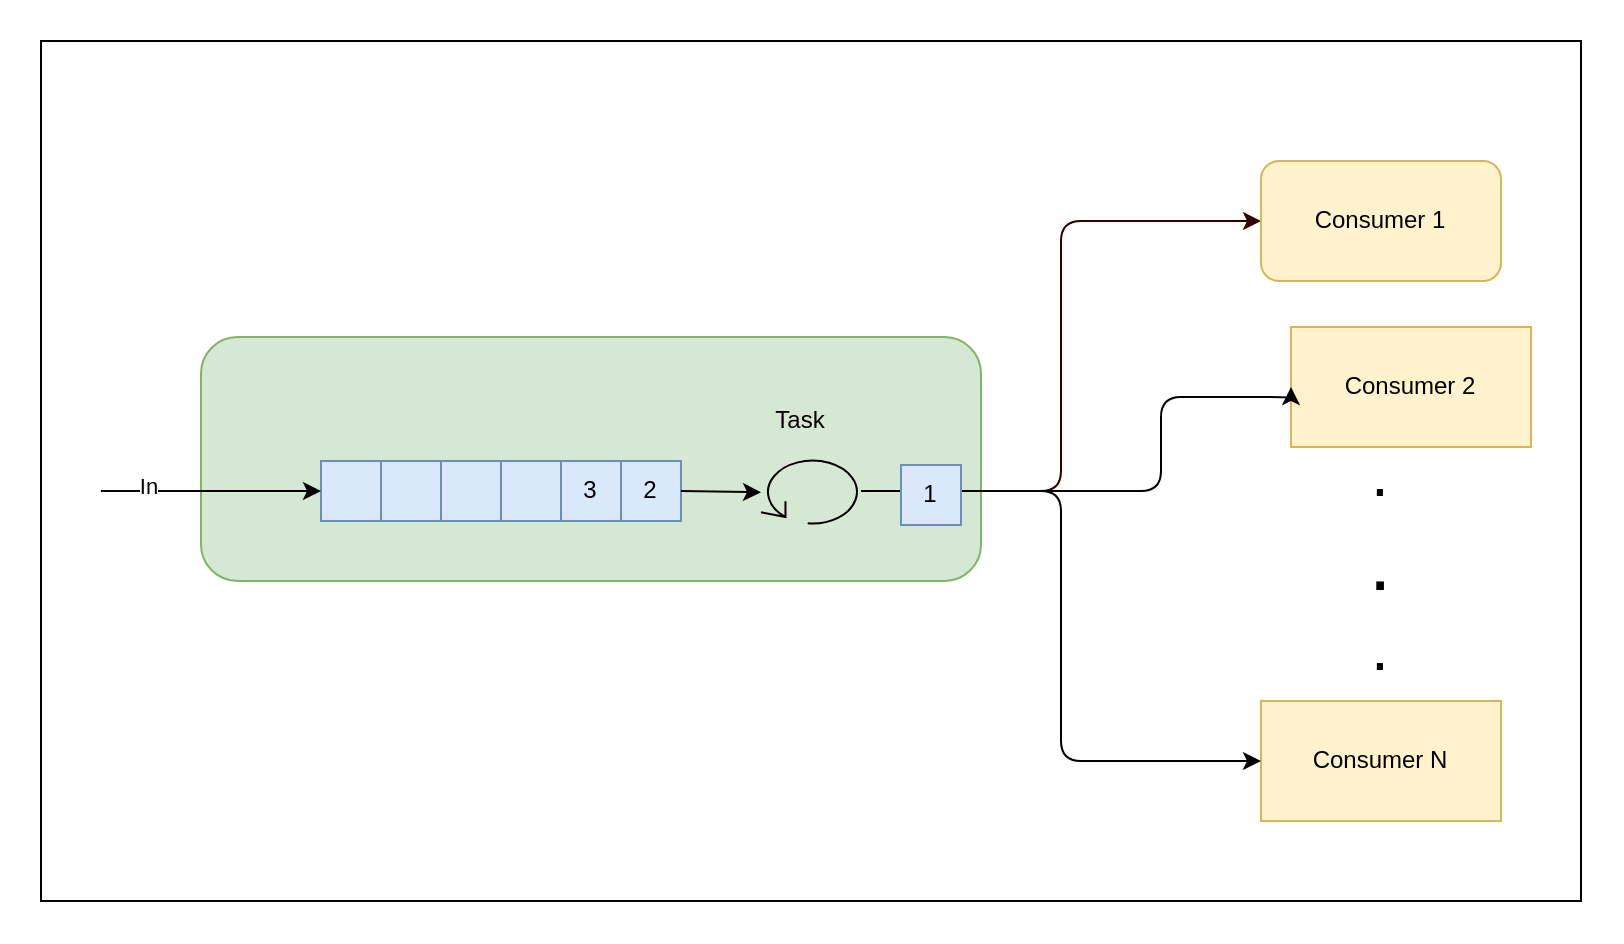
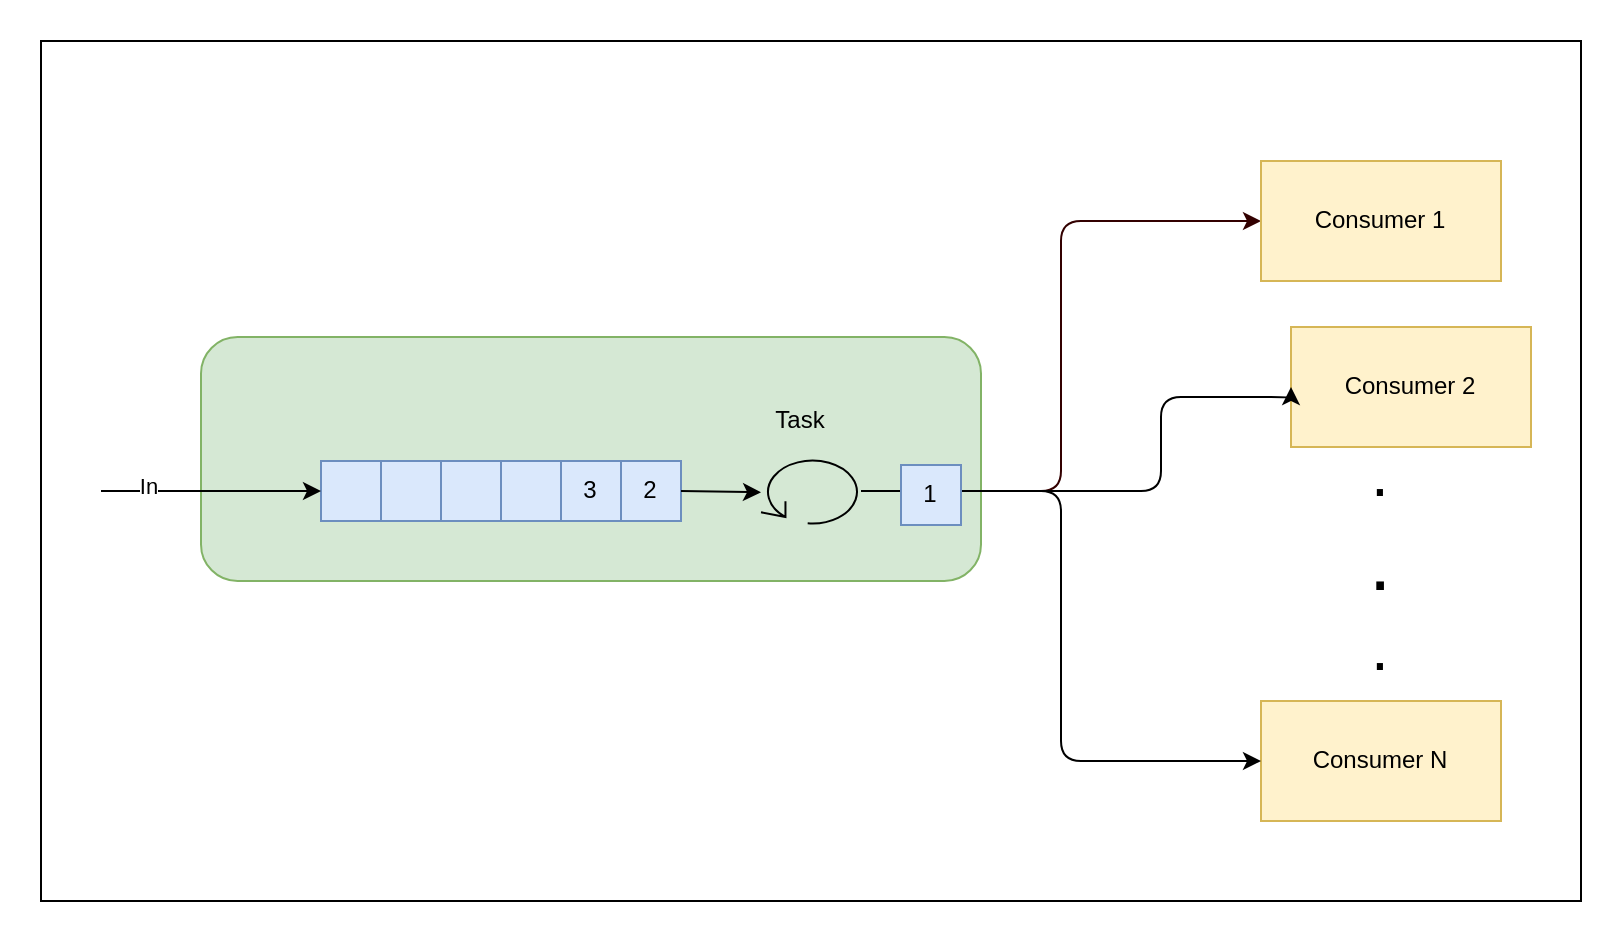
(1381, 221) -> (1381, 221)
